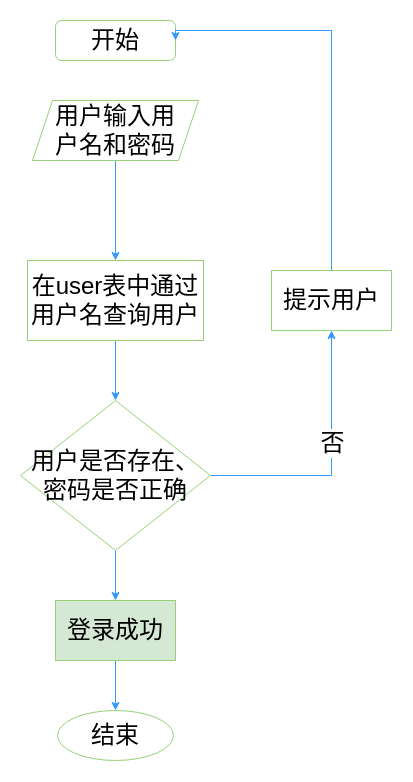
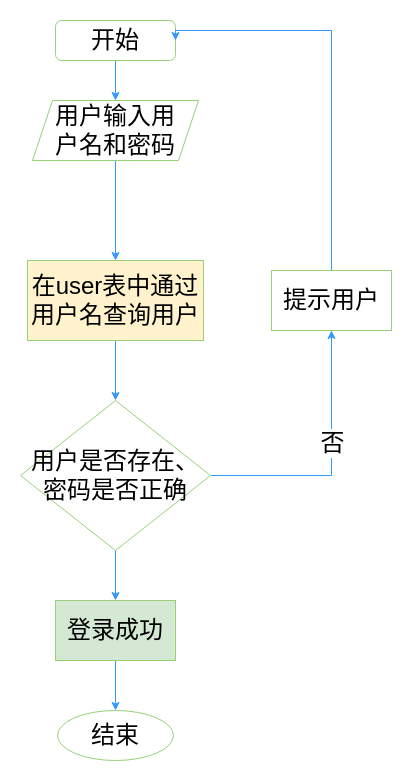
none -> (116, 77)
(116, 301) -> (116, 301)
